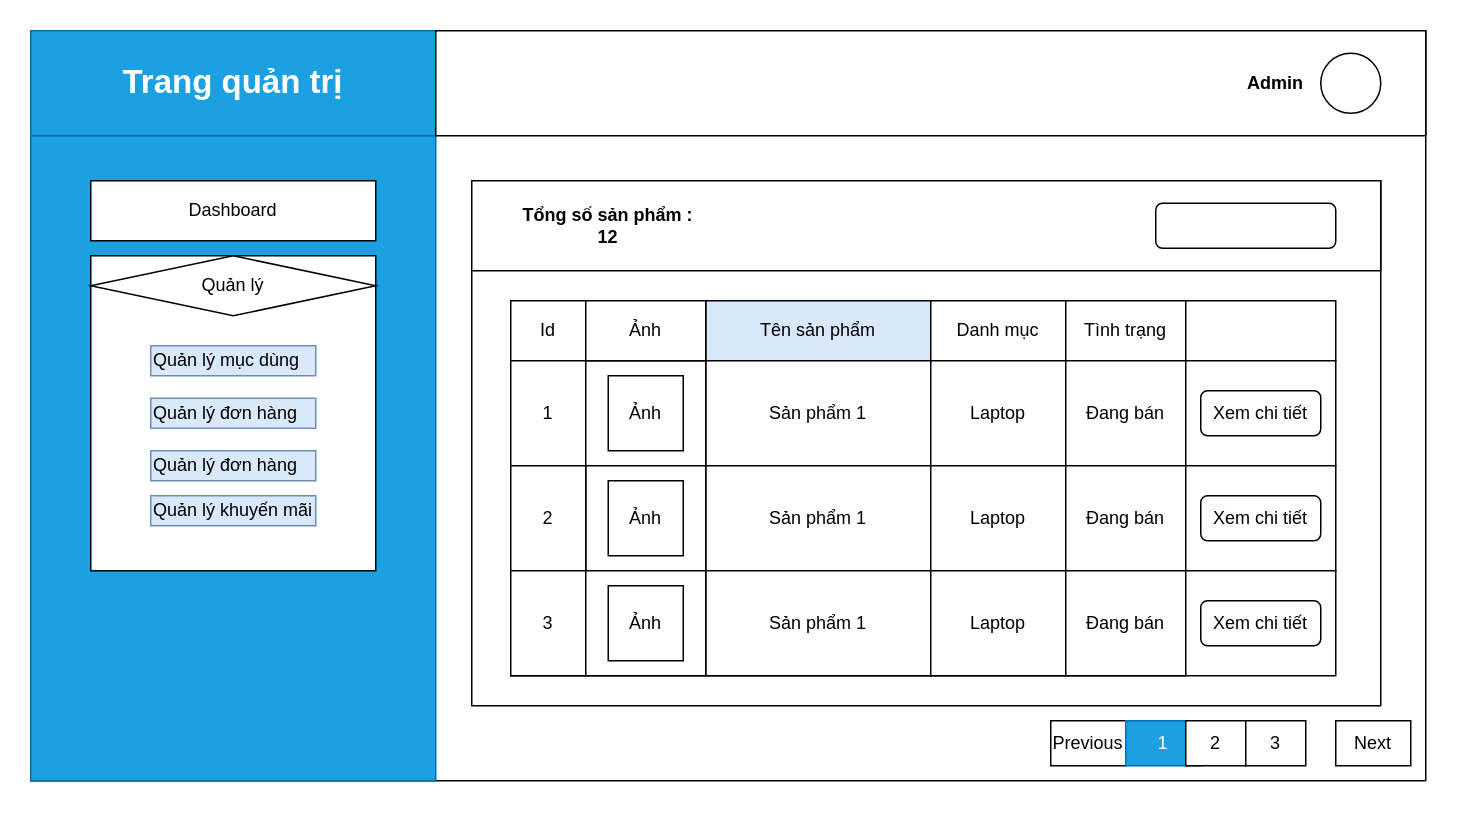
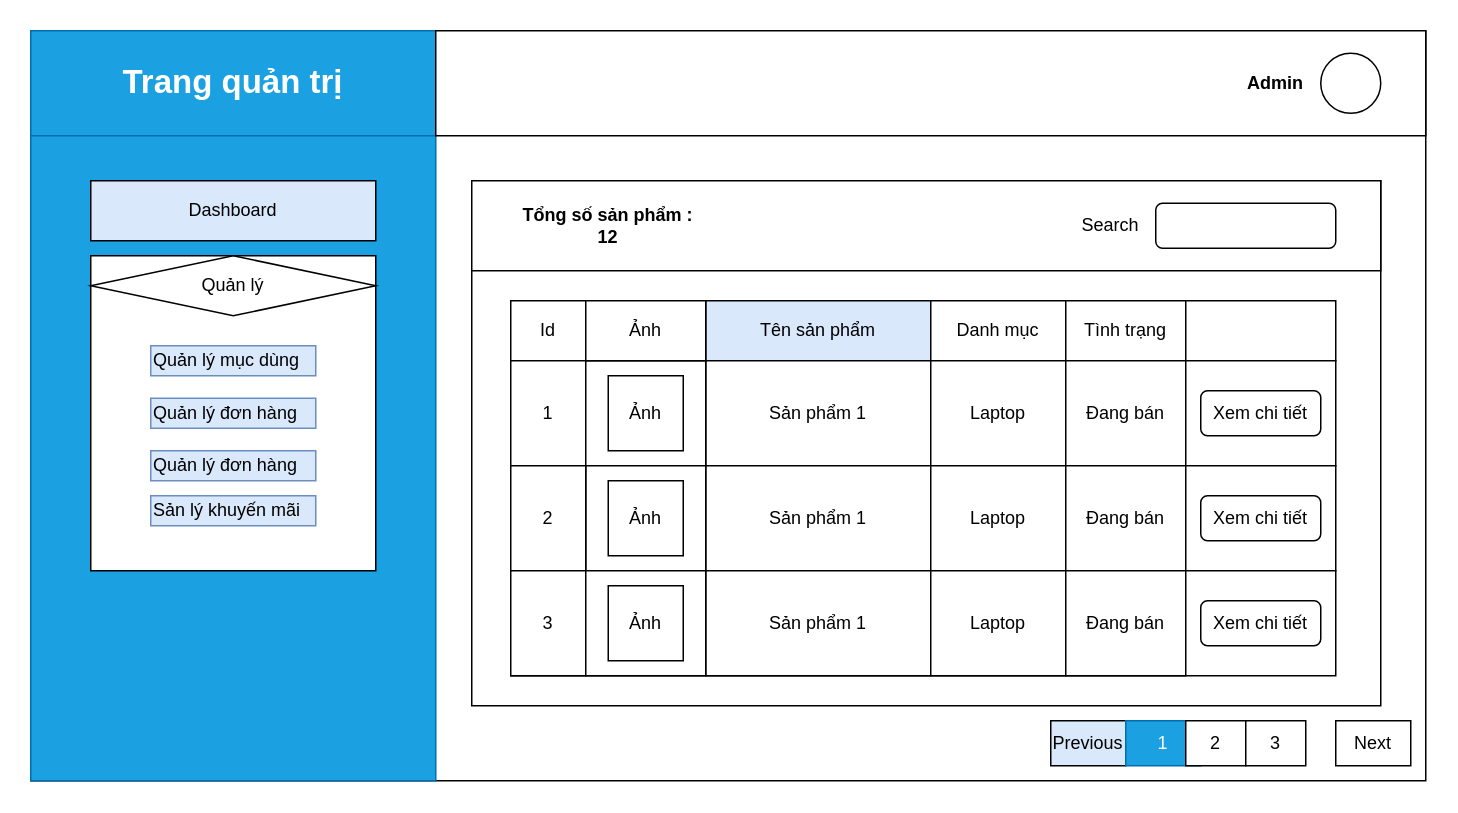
(233, 211) -> (233, 211)
none -> (1111, 226)
(233, 511) -> (228, 511)
(1088, 743) -> (1088, 743)
